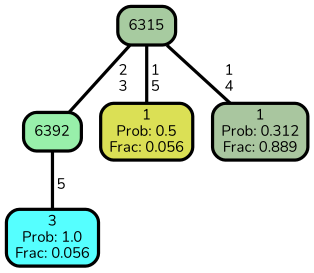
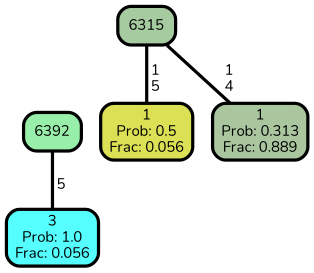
(100, 79) -> none
(260, 132) -> (260, 132)
